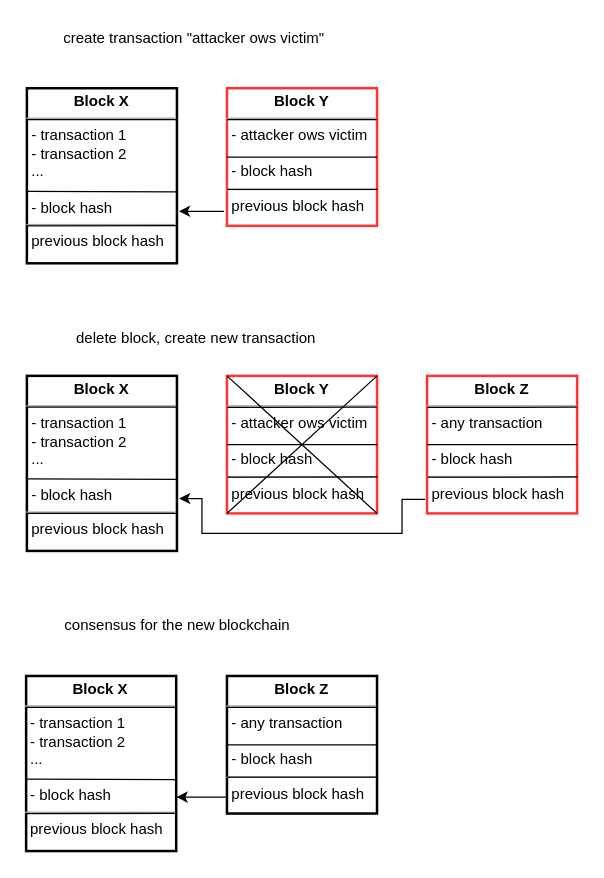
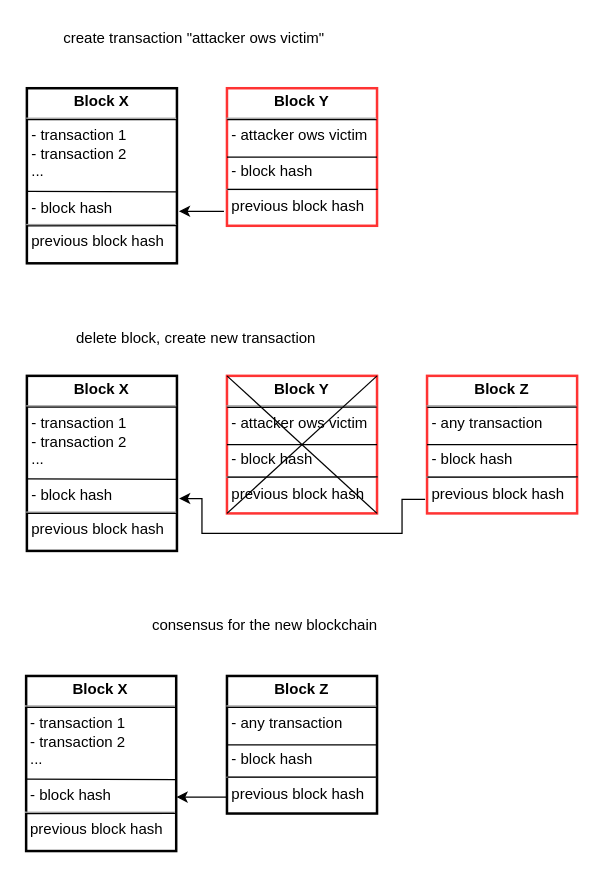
(177, 626) -> (264, 626)
